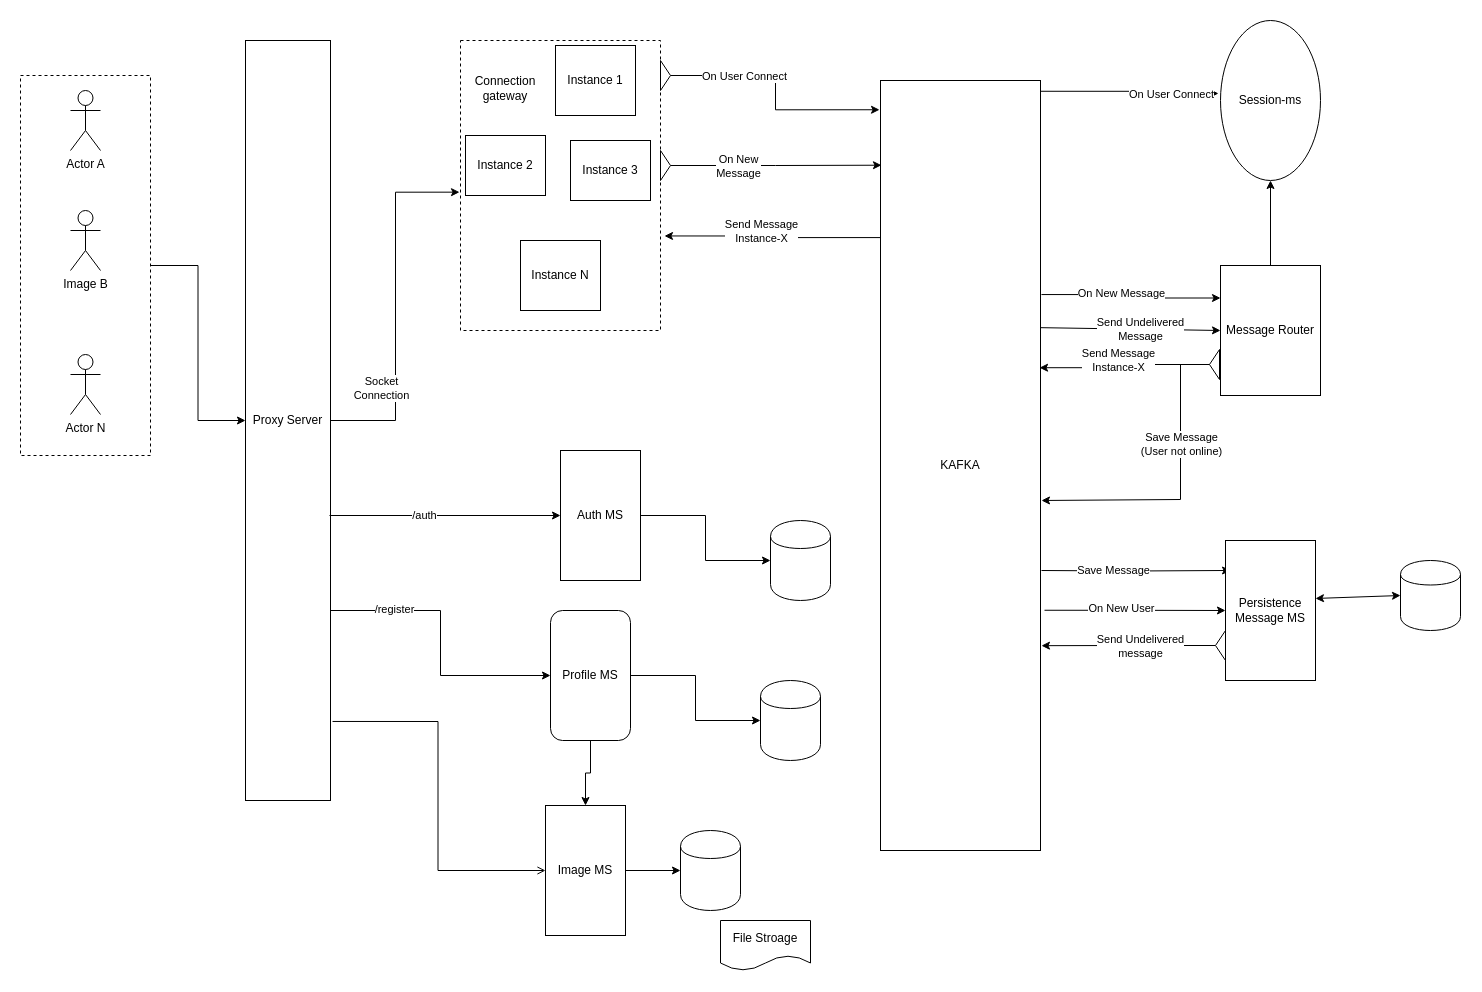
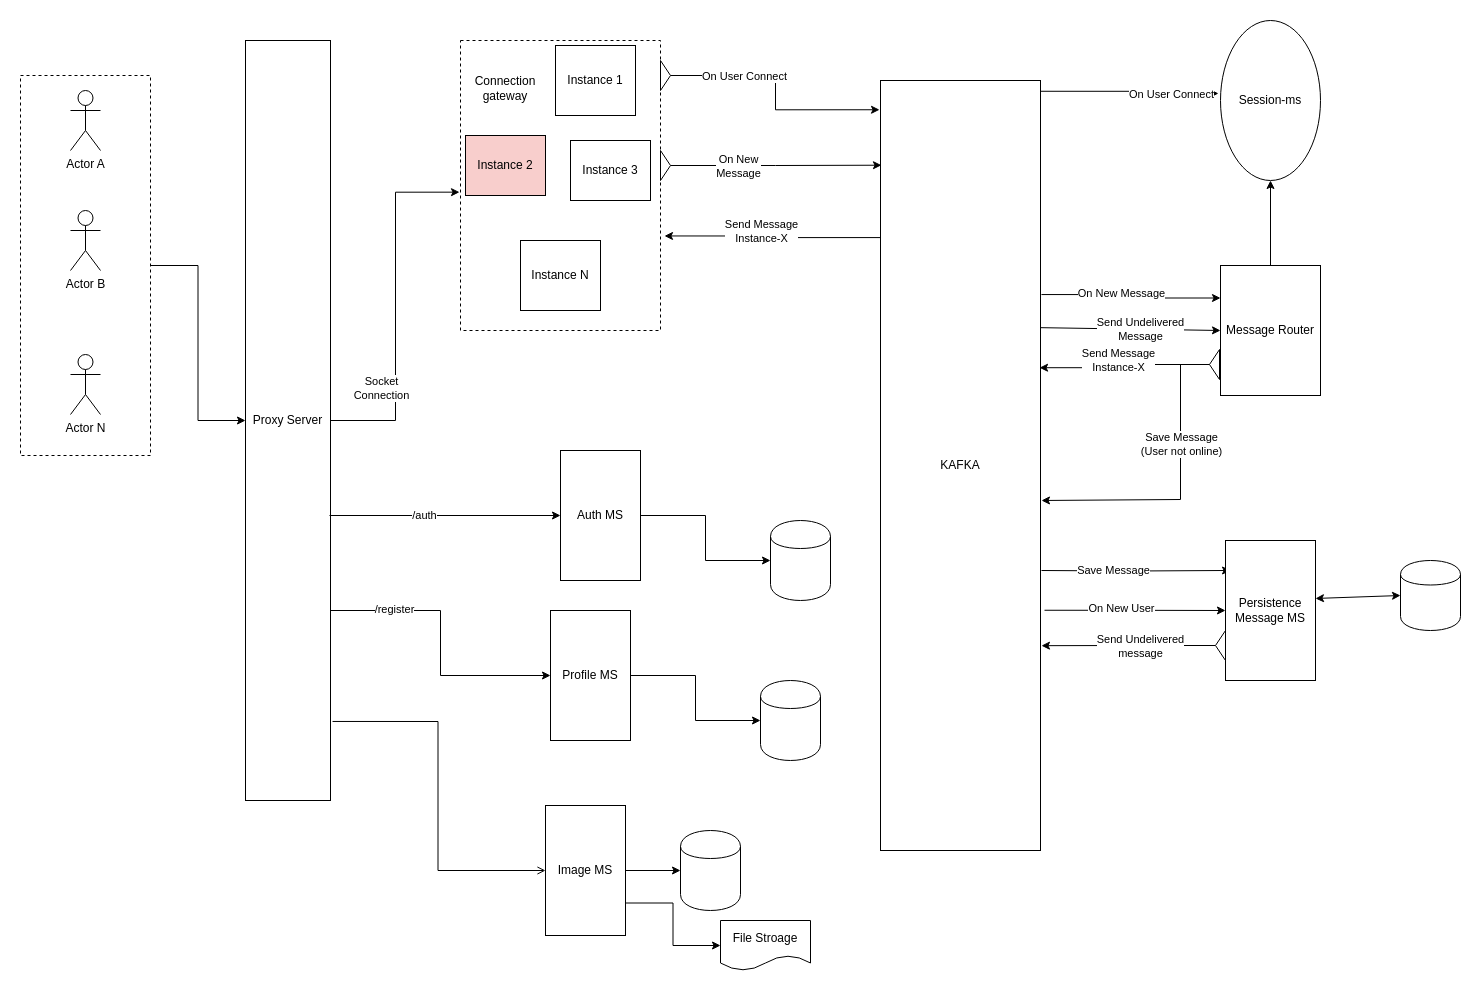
(506, 166) -> (506, 166)
(86, 285) -> (86, 285)
(591, 676) -> (591, 676)
(591, 772) -> none
none -> (673, 921)
